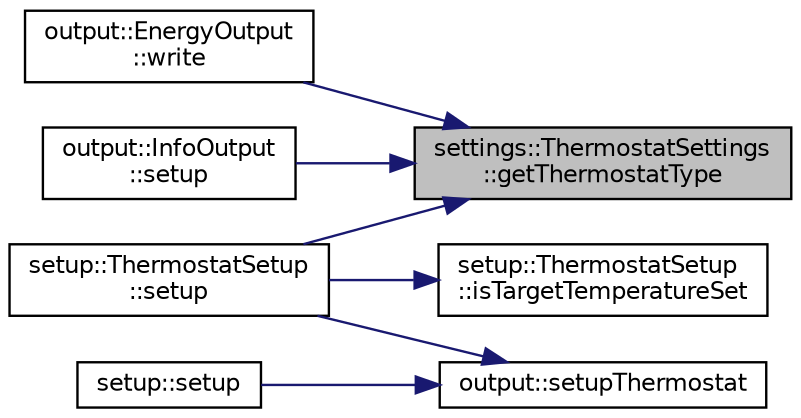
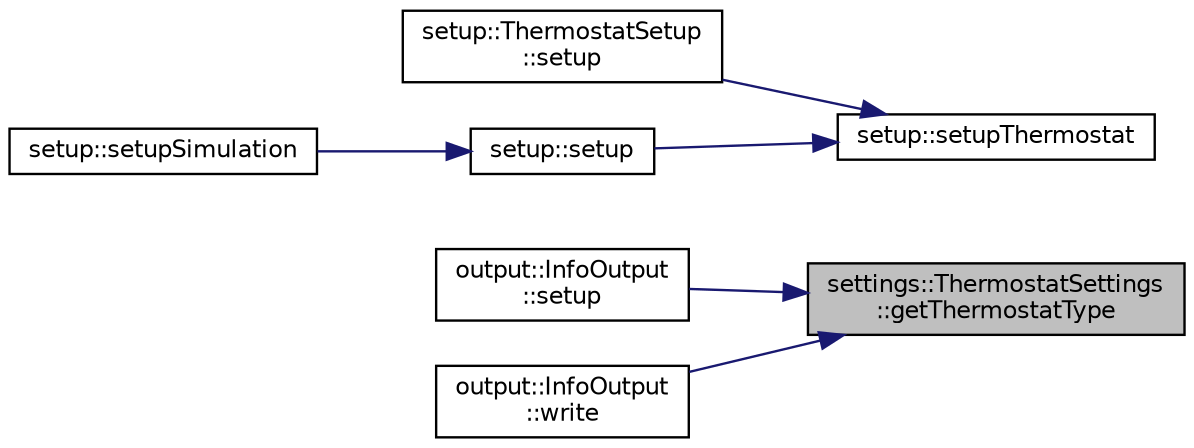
(169, 46) -> (562, 402)
none -> (163, 151)
(374, 225) -> none
(603, 280) -> none
(603, 385) -> (996, 137)
